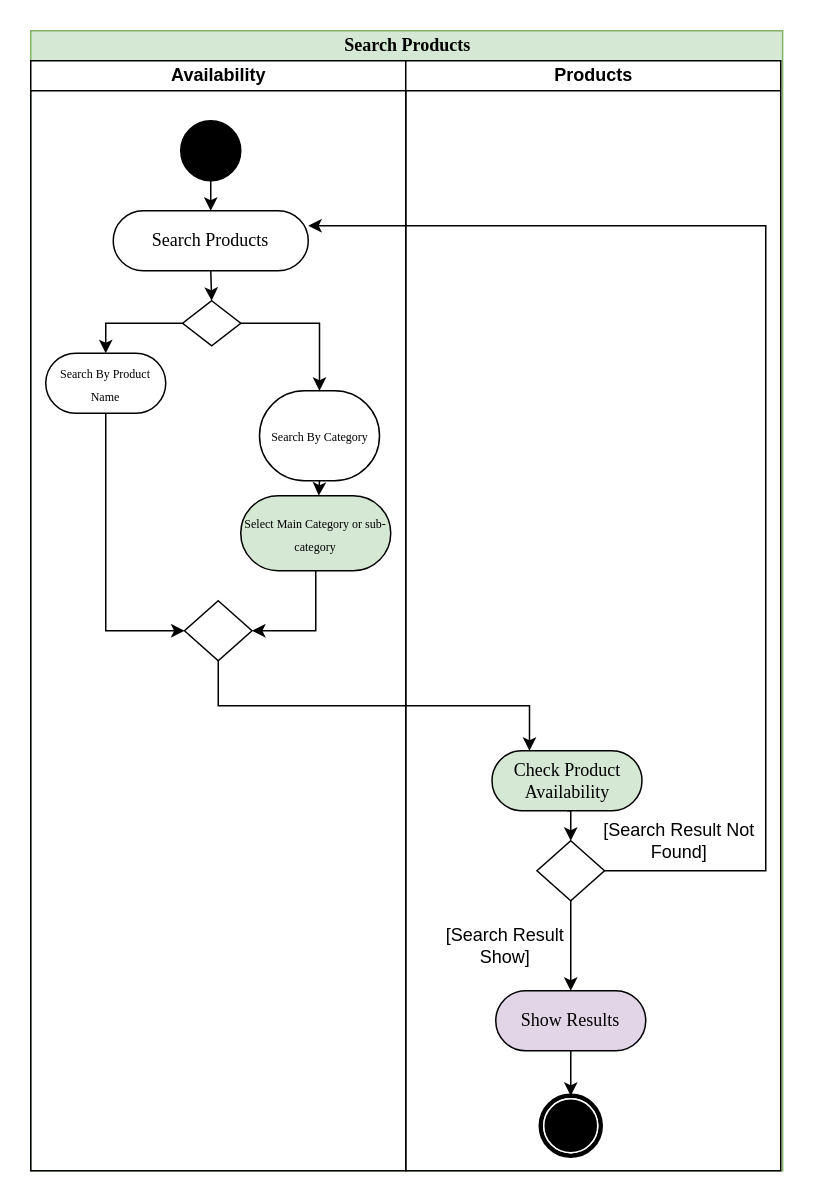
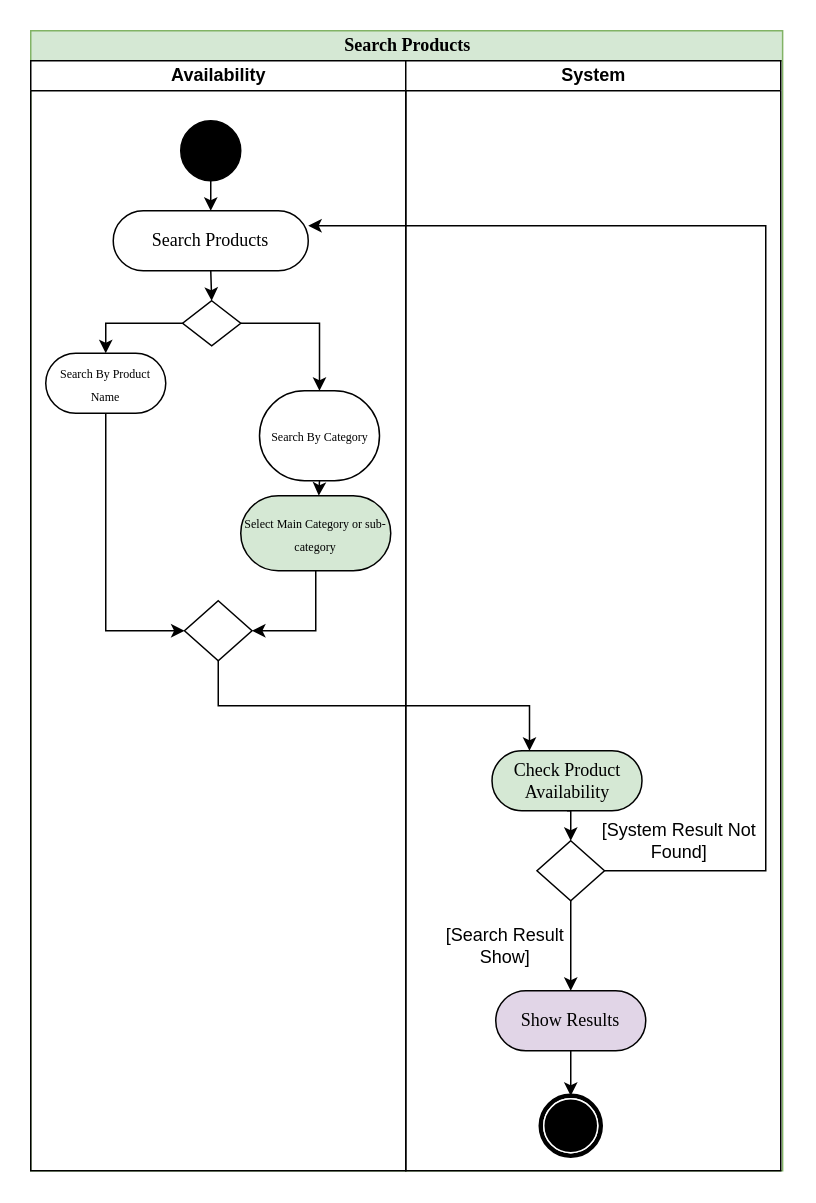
(594, 76) -> (594, 76)
(680, 841) -> (680, 841)
